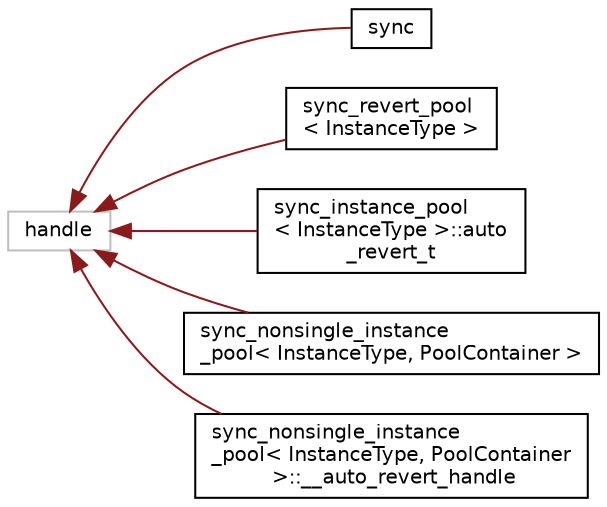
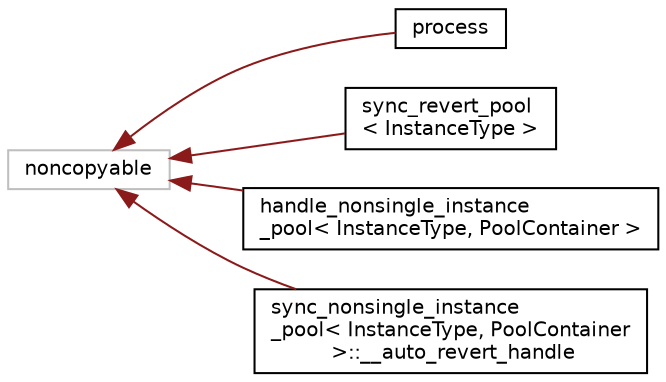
(392, 29) -> (451, 29)
(59, 231) -> (89, 170)
(392, 231) -> none
(392, 343) -> (451, 219)
